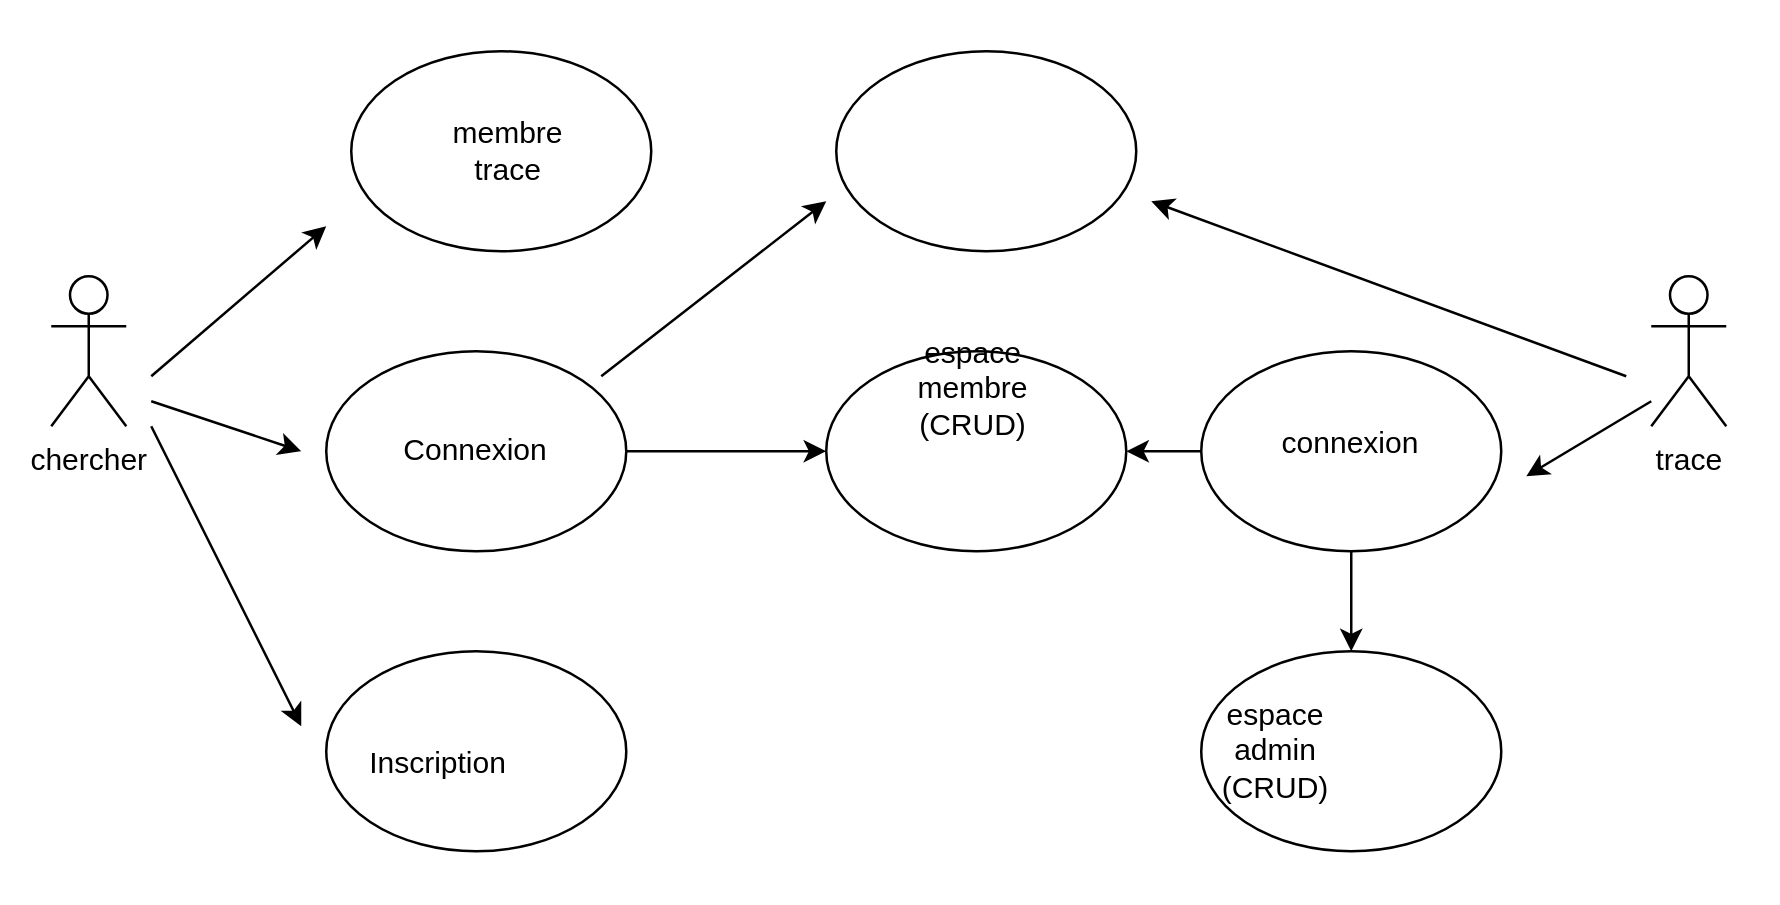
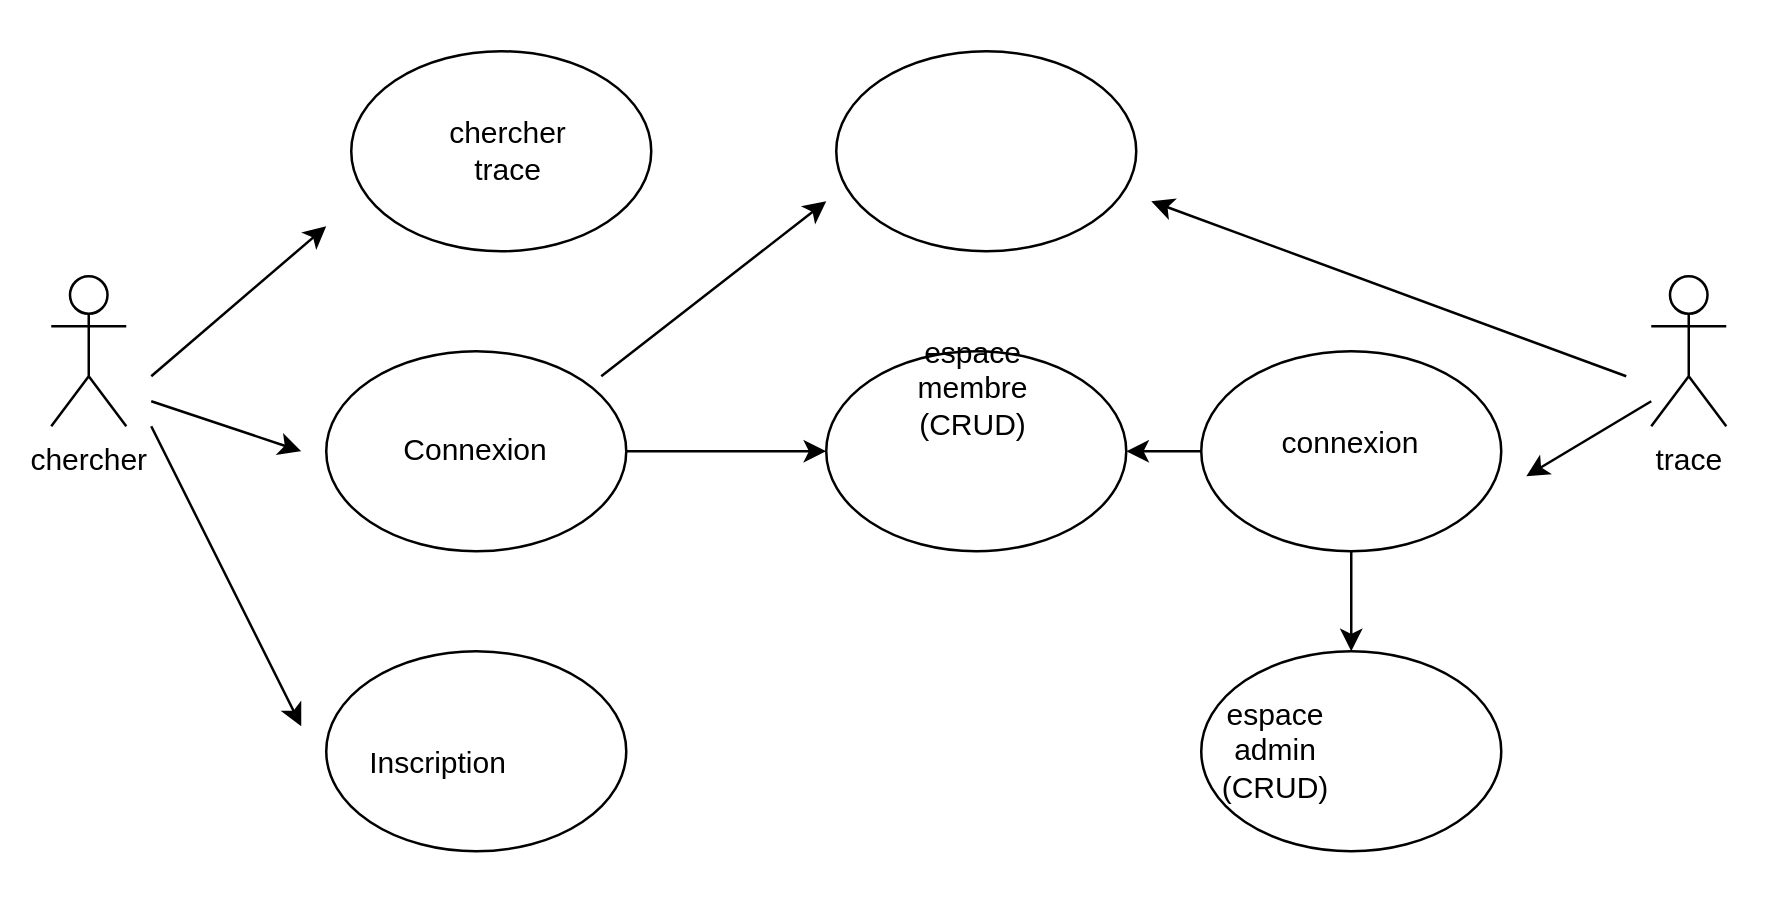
(509, 151) -> (509, 151)
